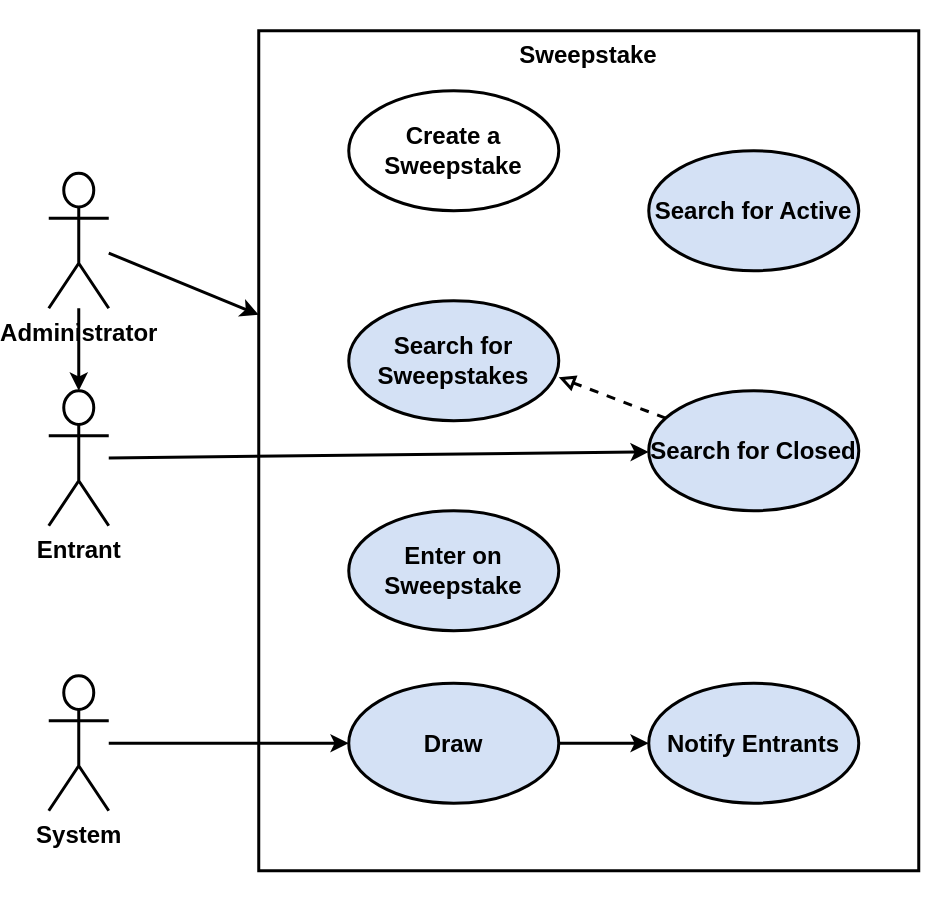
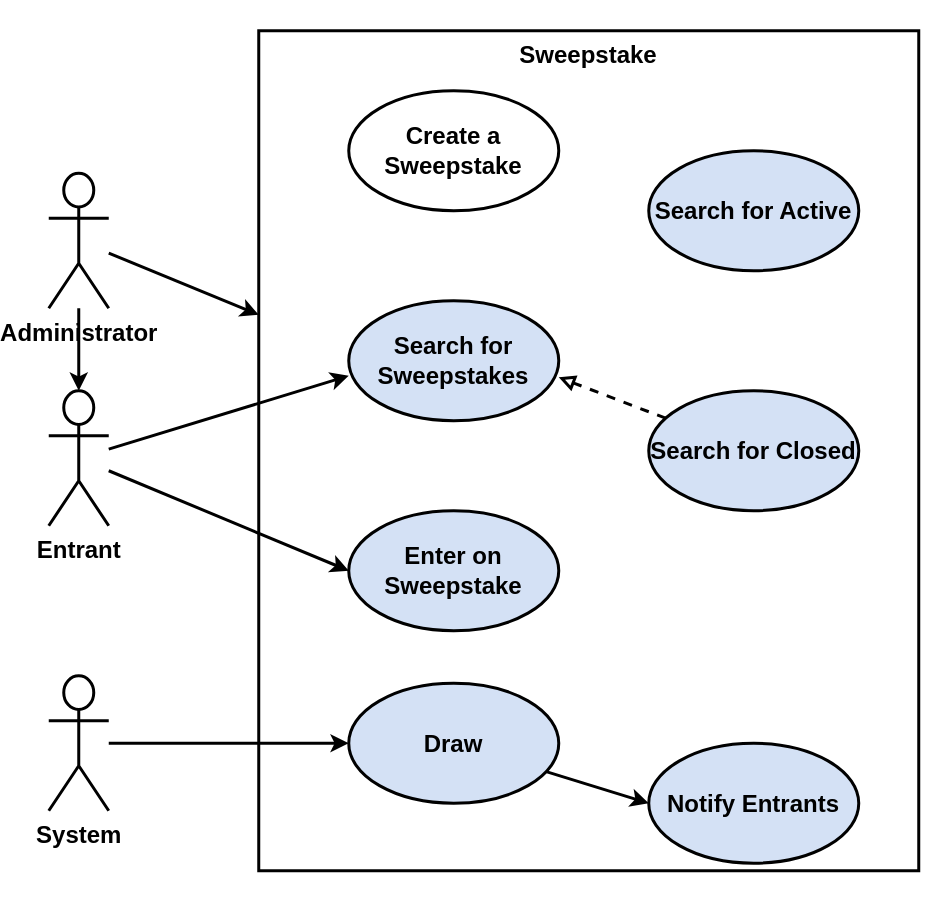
(372, 455) -> (223, 414)
none -> (223, 518)
(754, 743) -> (754, 803)
